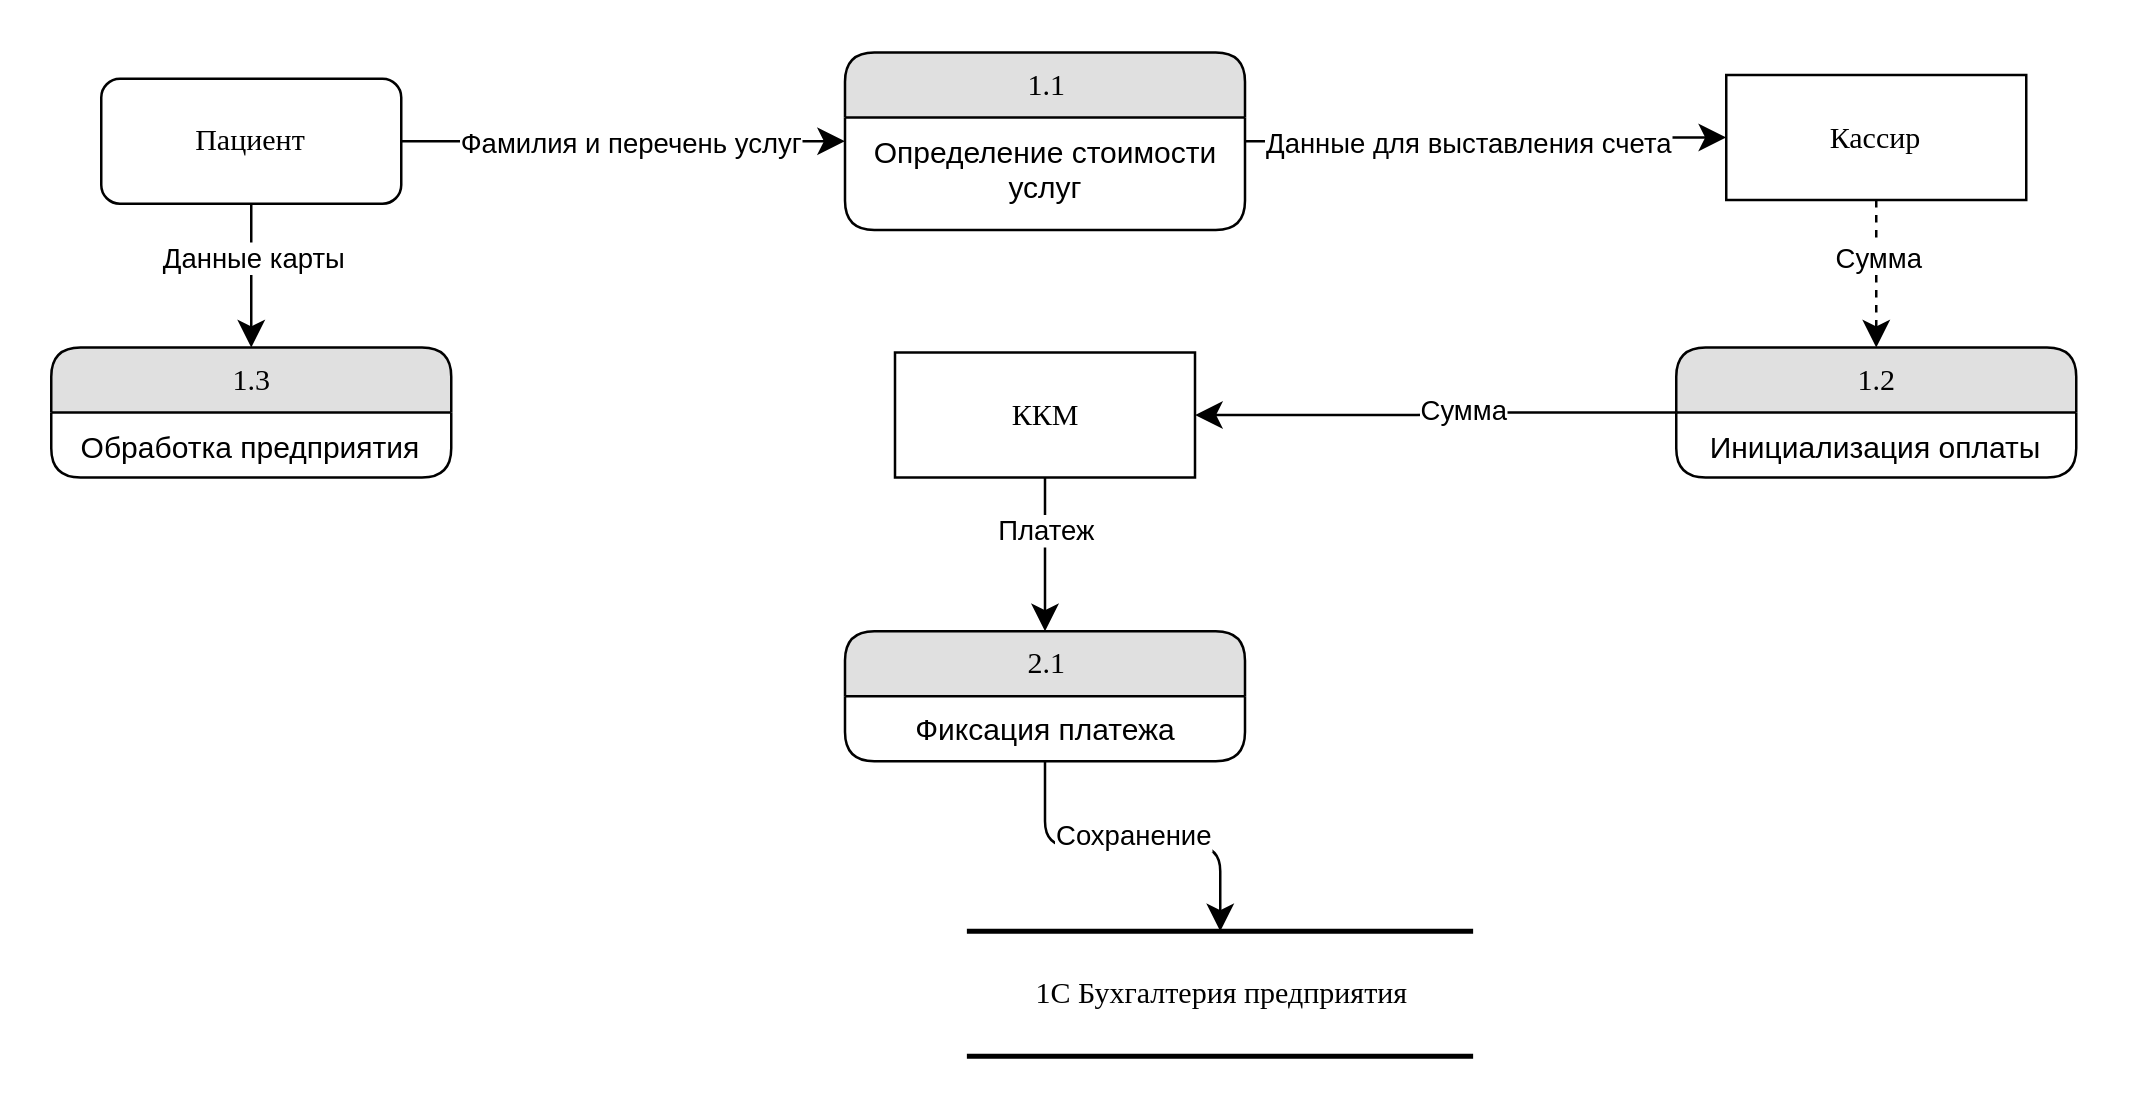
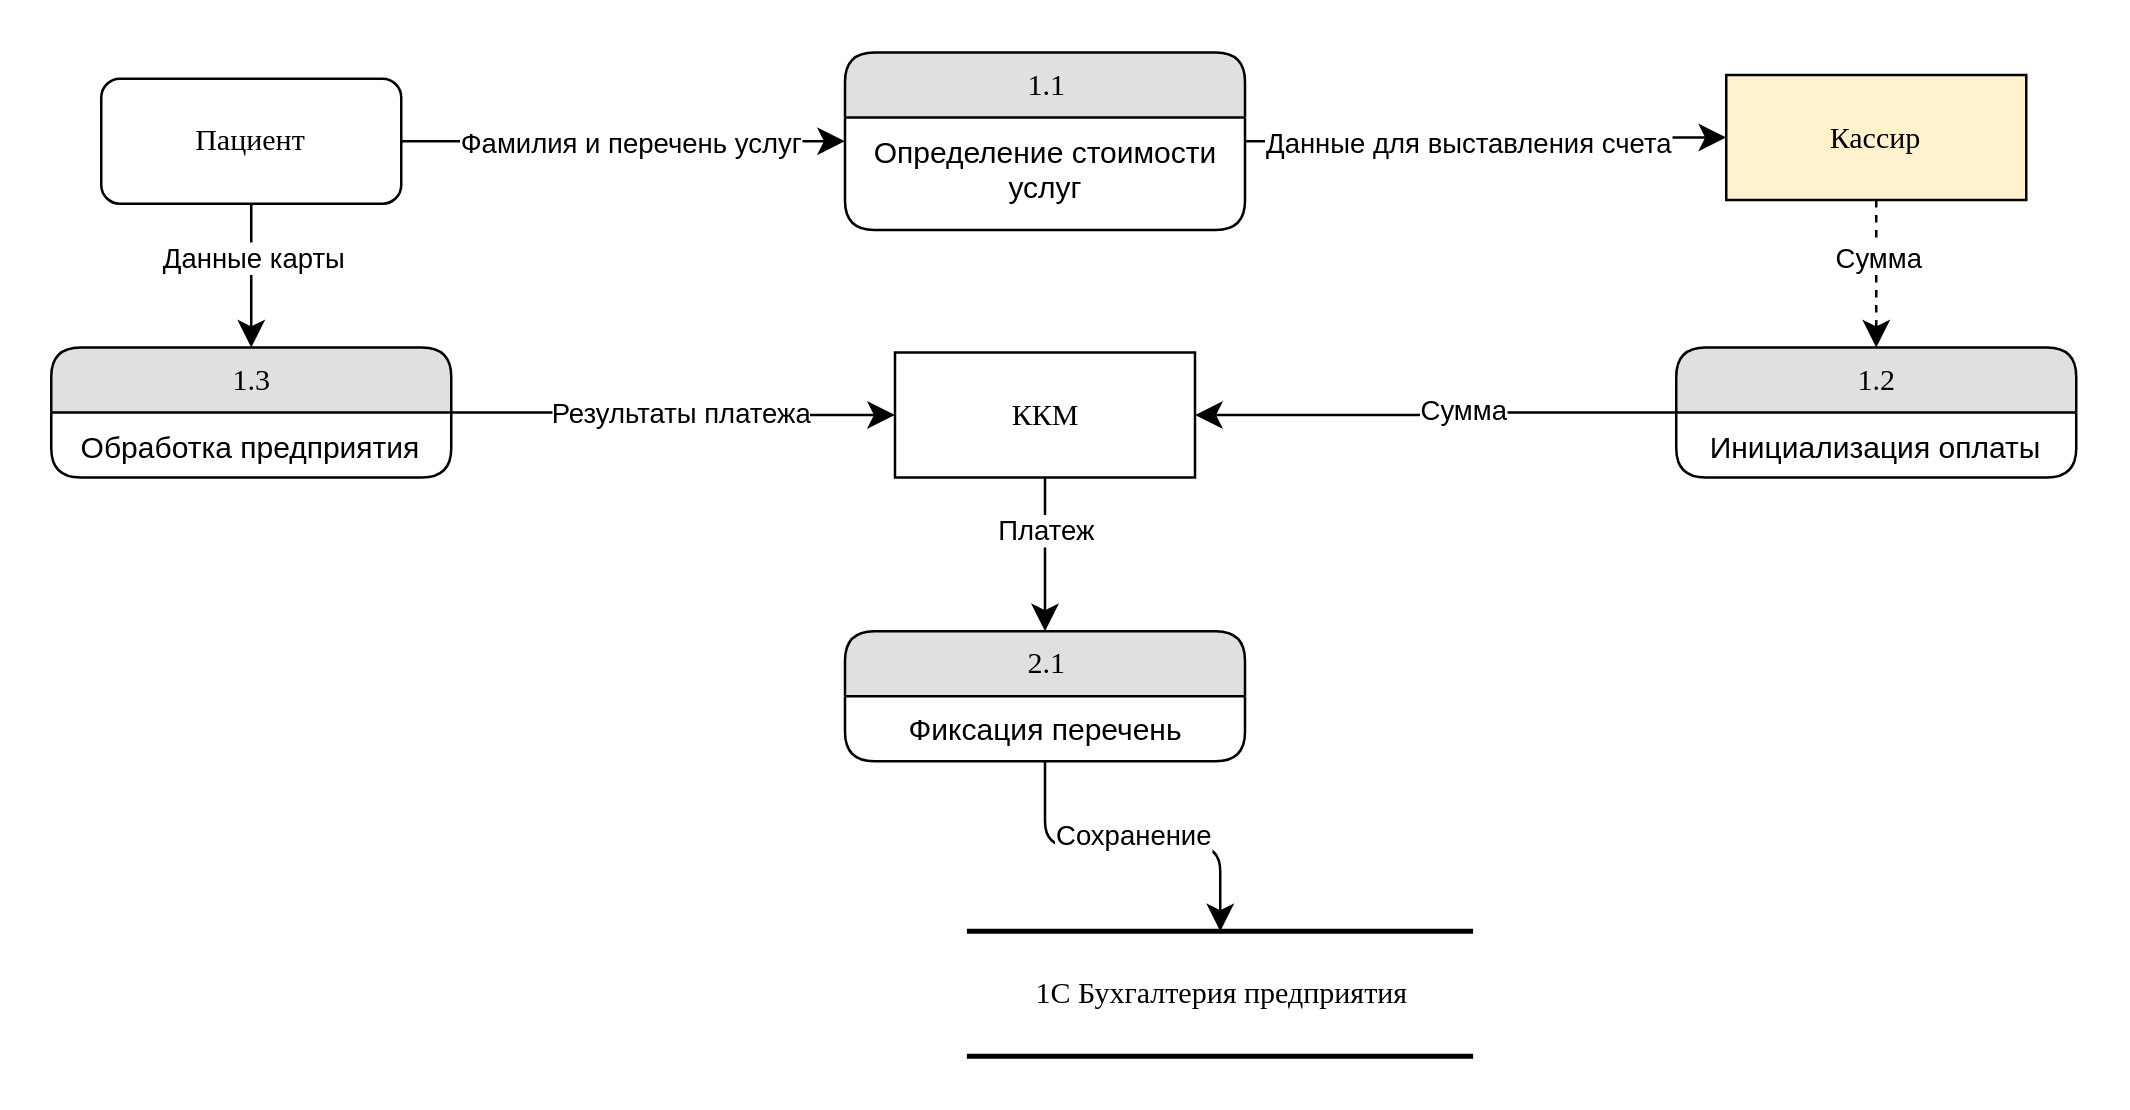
(1876, 138) -> (1876, 138)
none -> (571, 413)
(1046, 732) -> (1046, 732)
